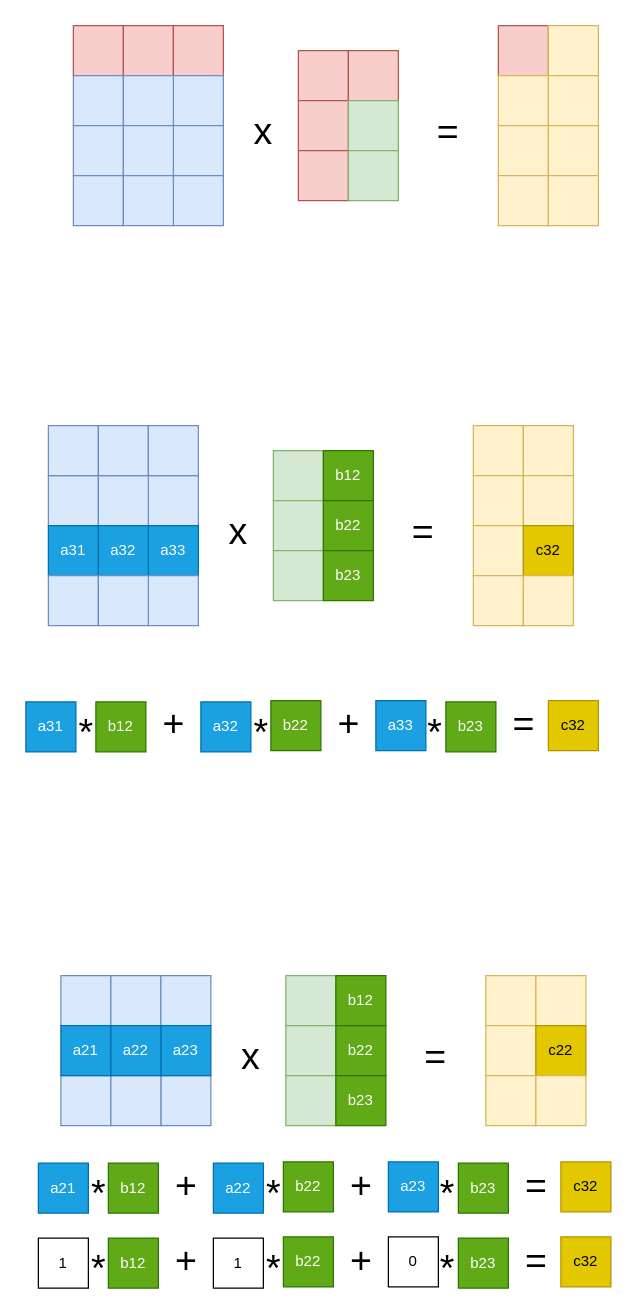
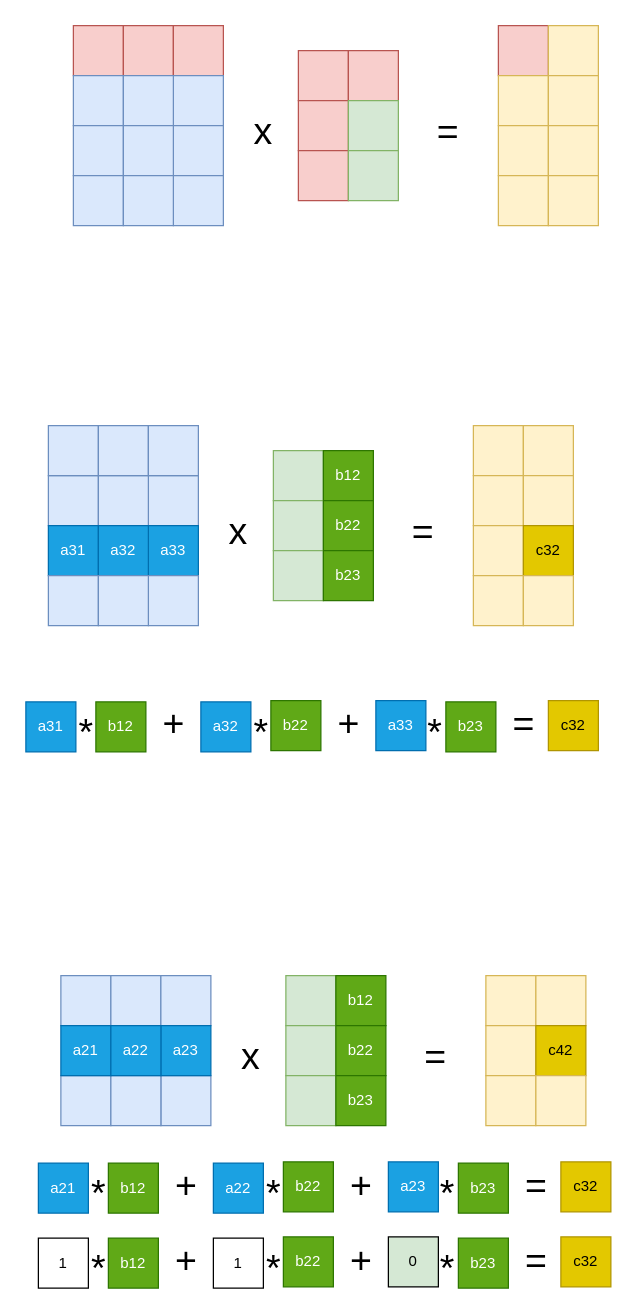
(561, 1051) -> (561, 1051)
(413, 1262) -> (413, 1262)
